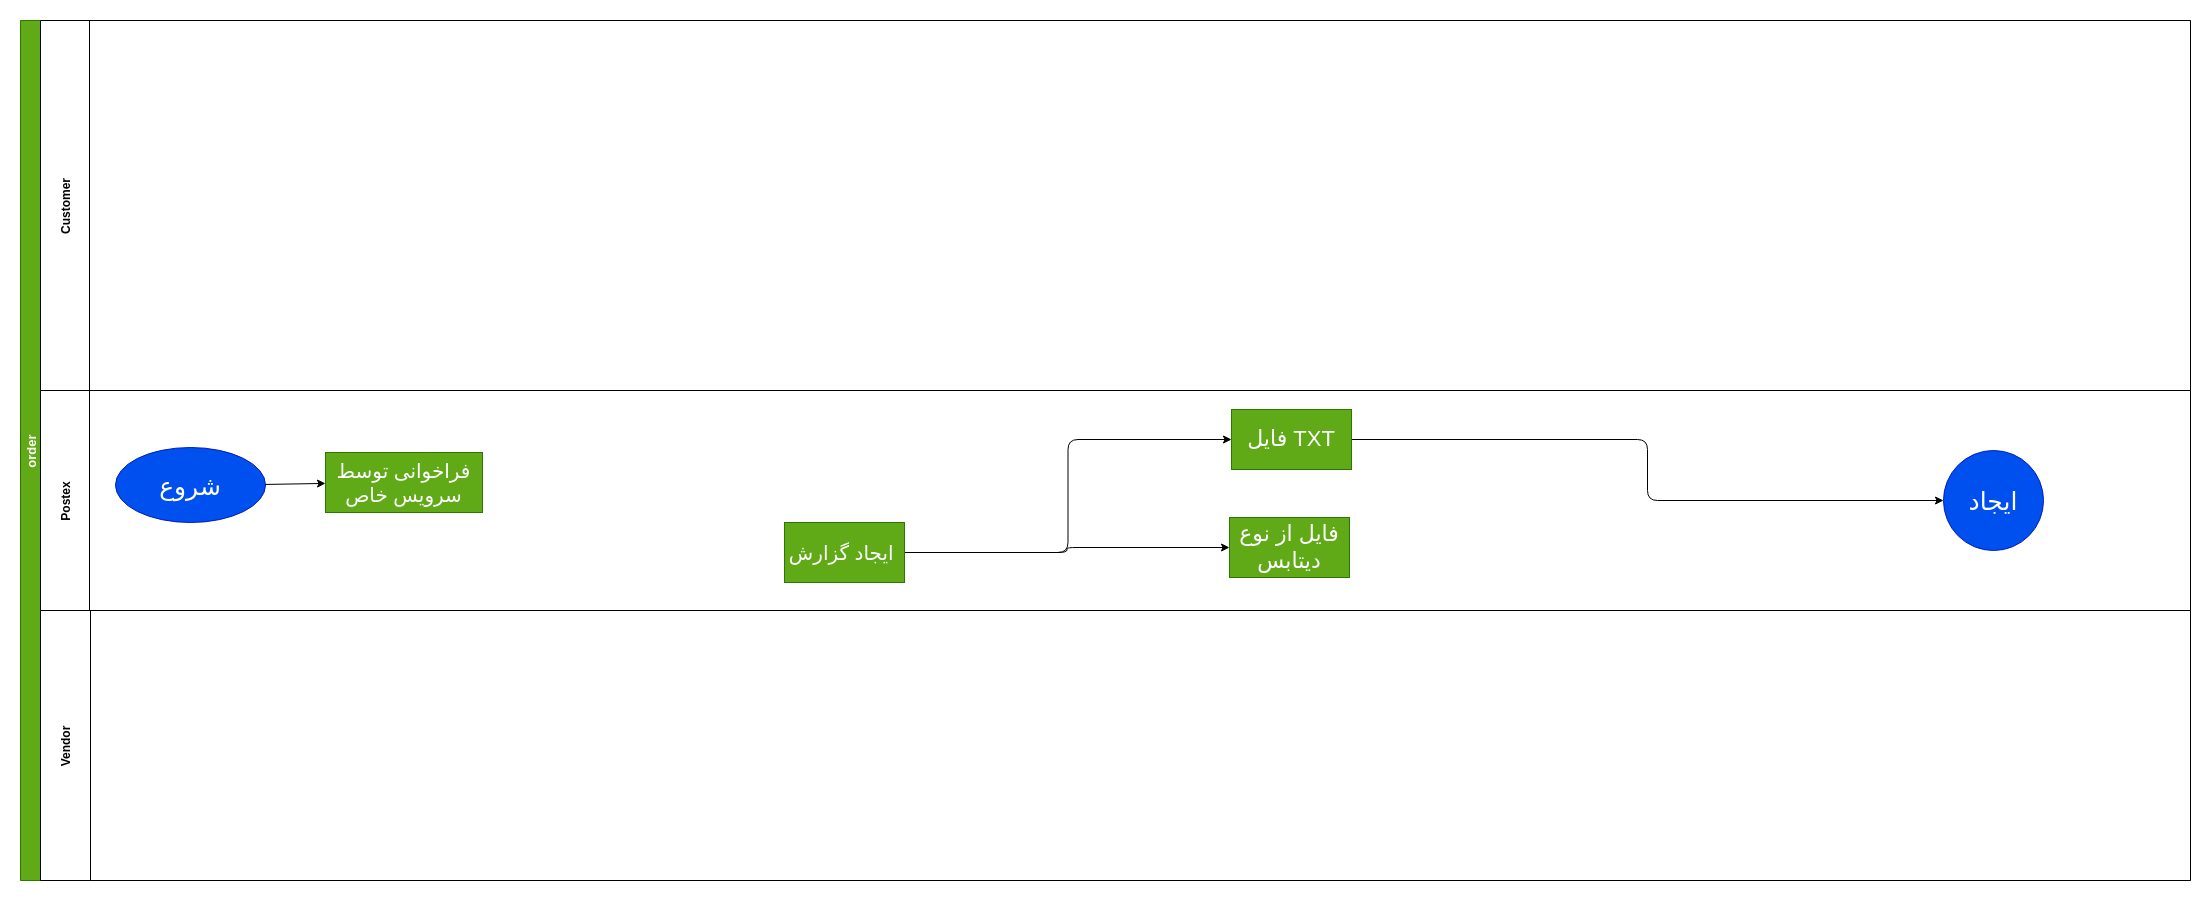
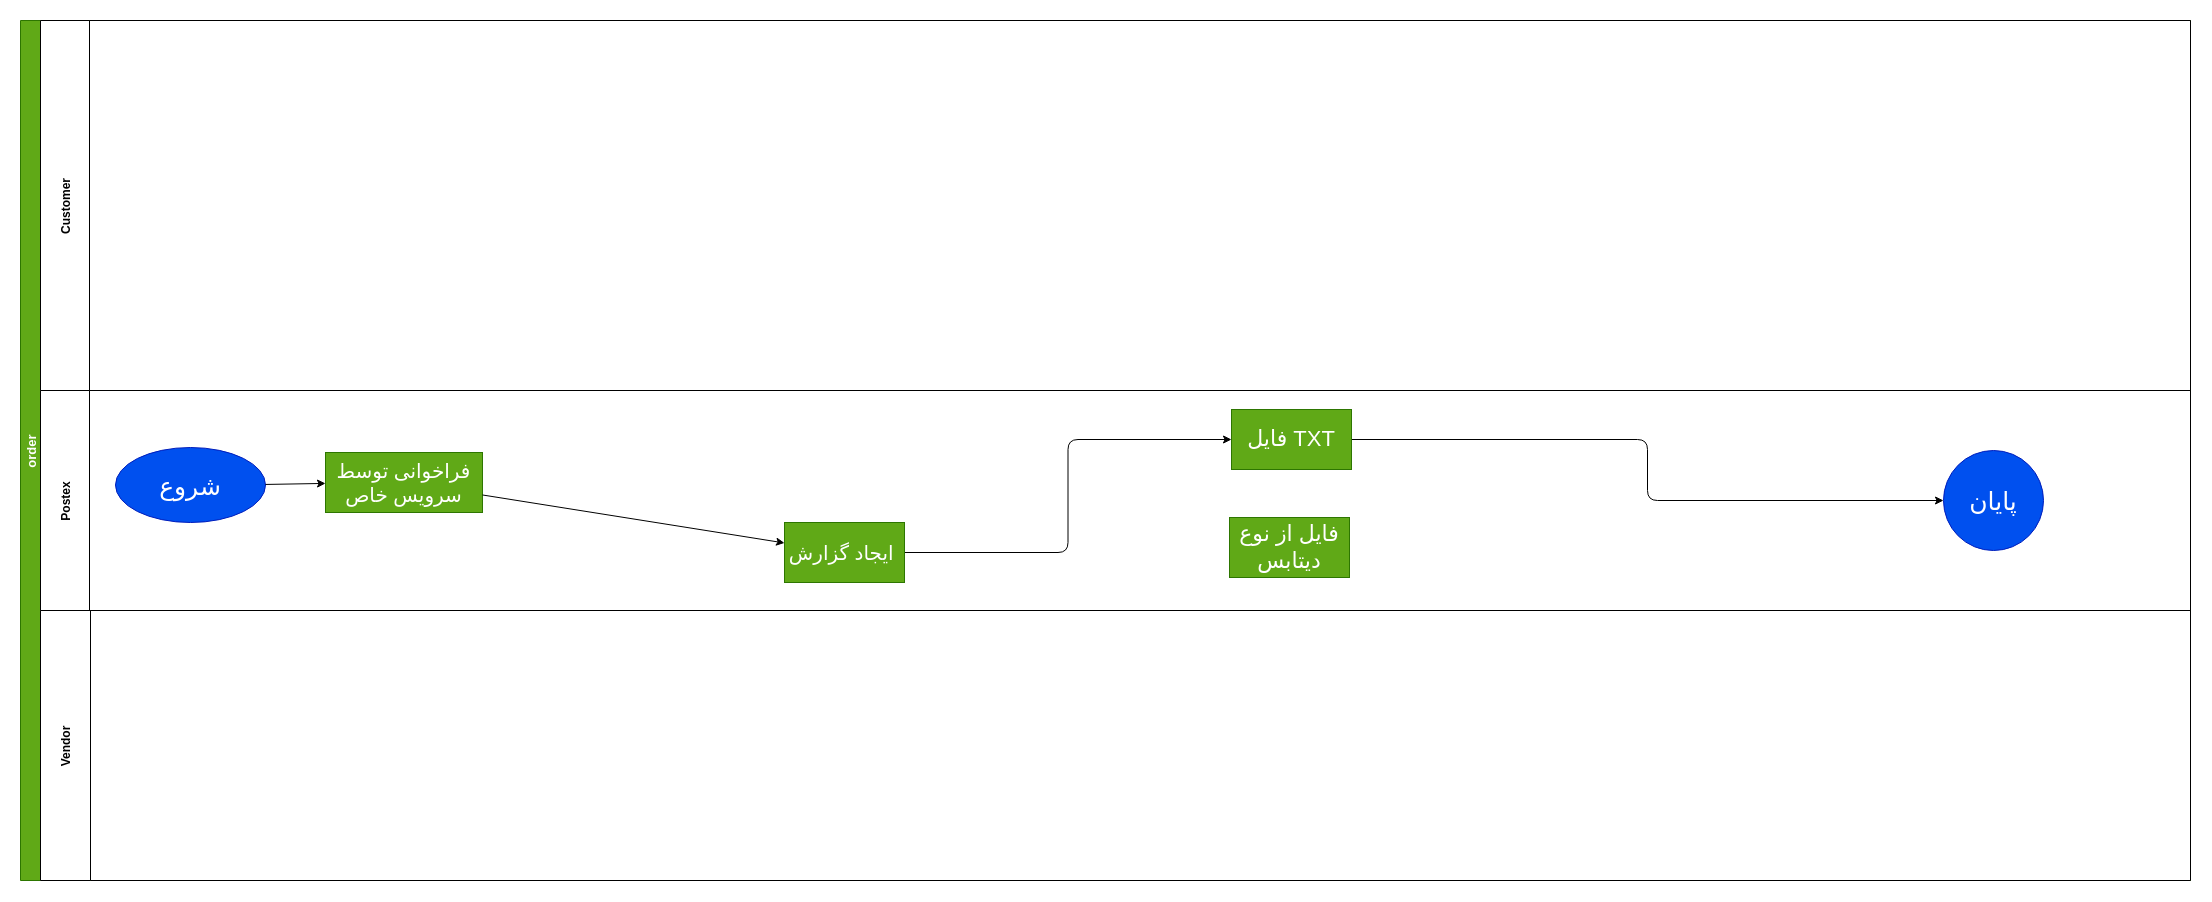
(1994, 501) -> (1994, 501)
none -> (630, 518)
(1142, 548) -> none
